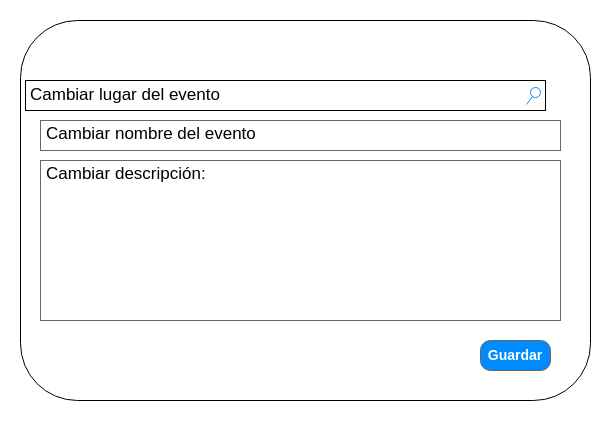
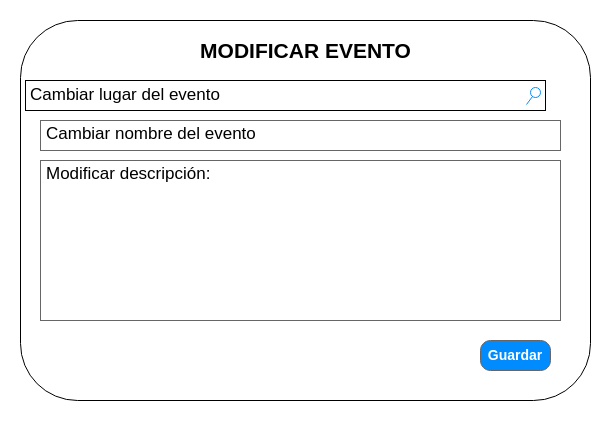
none -> (306, 51)
(131, 175) -> (138, 175)
